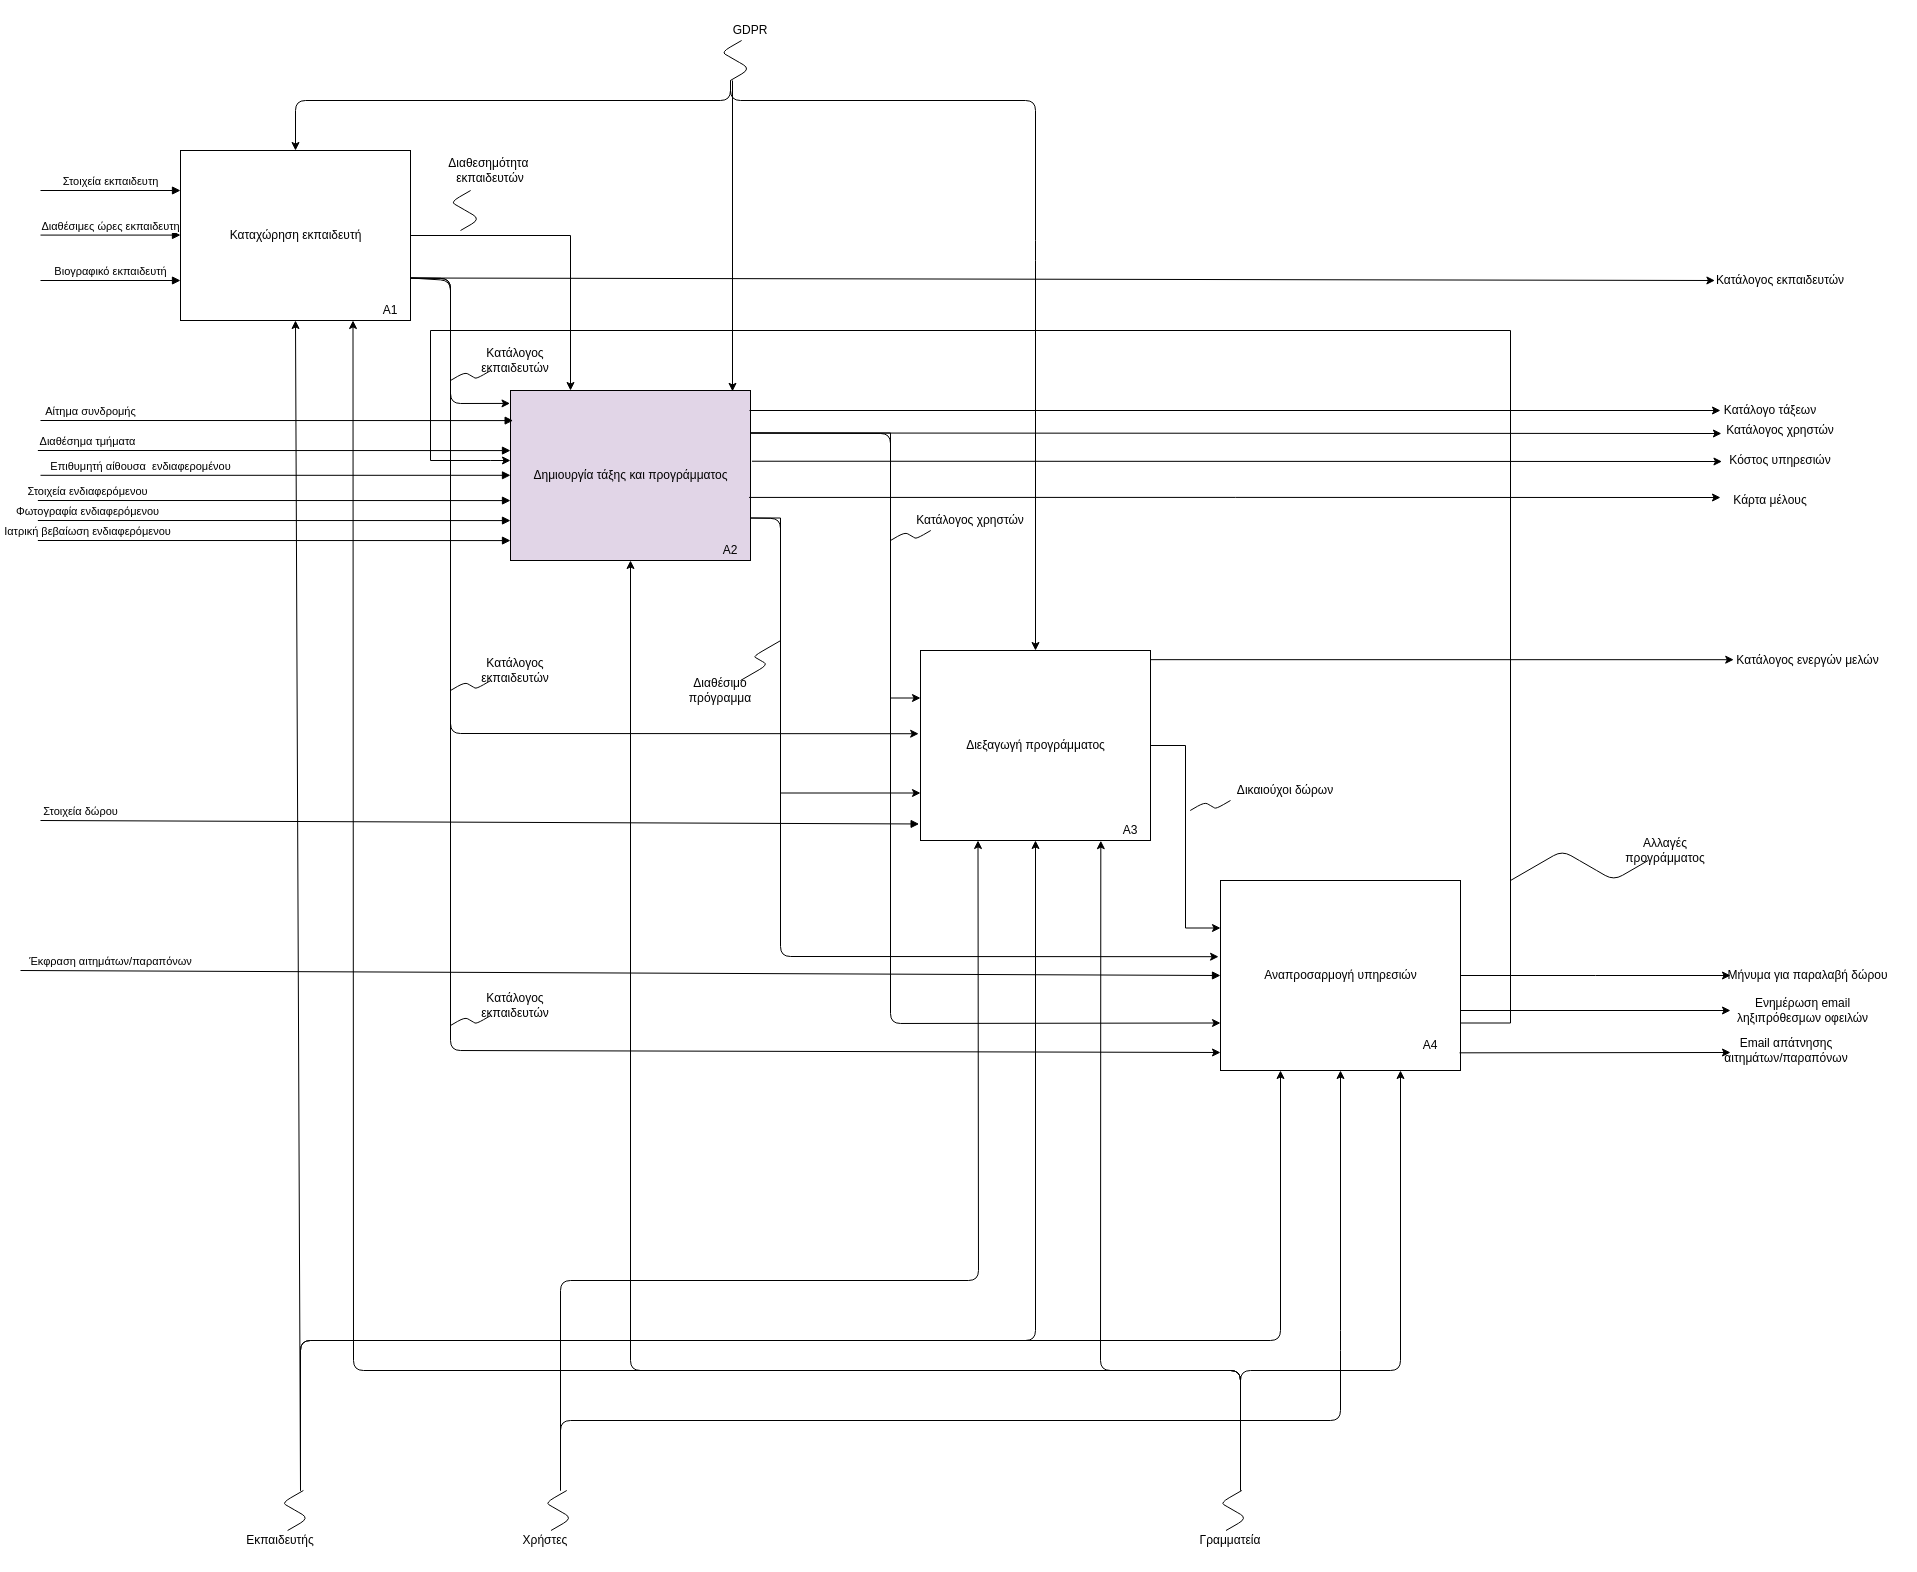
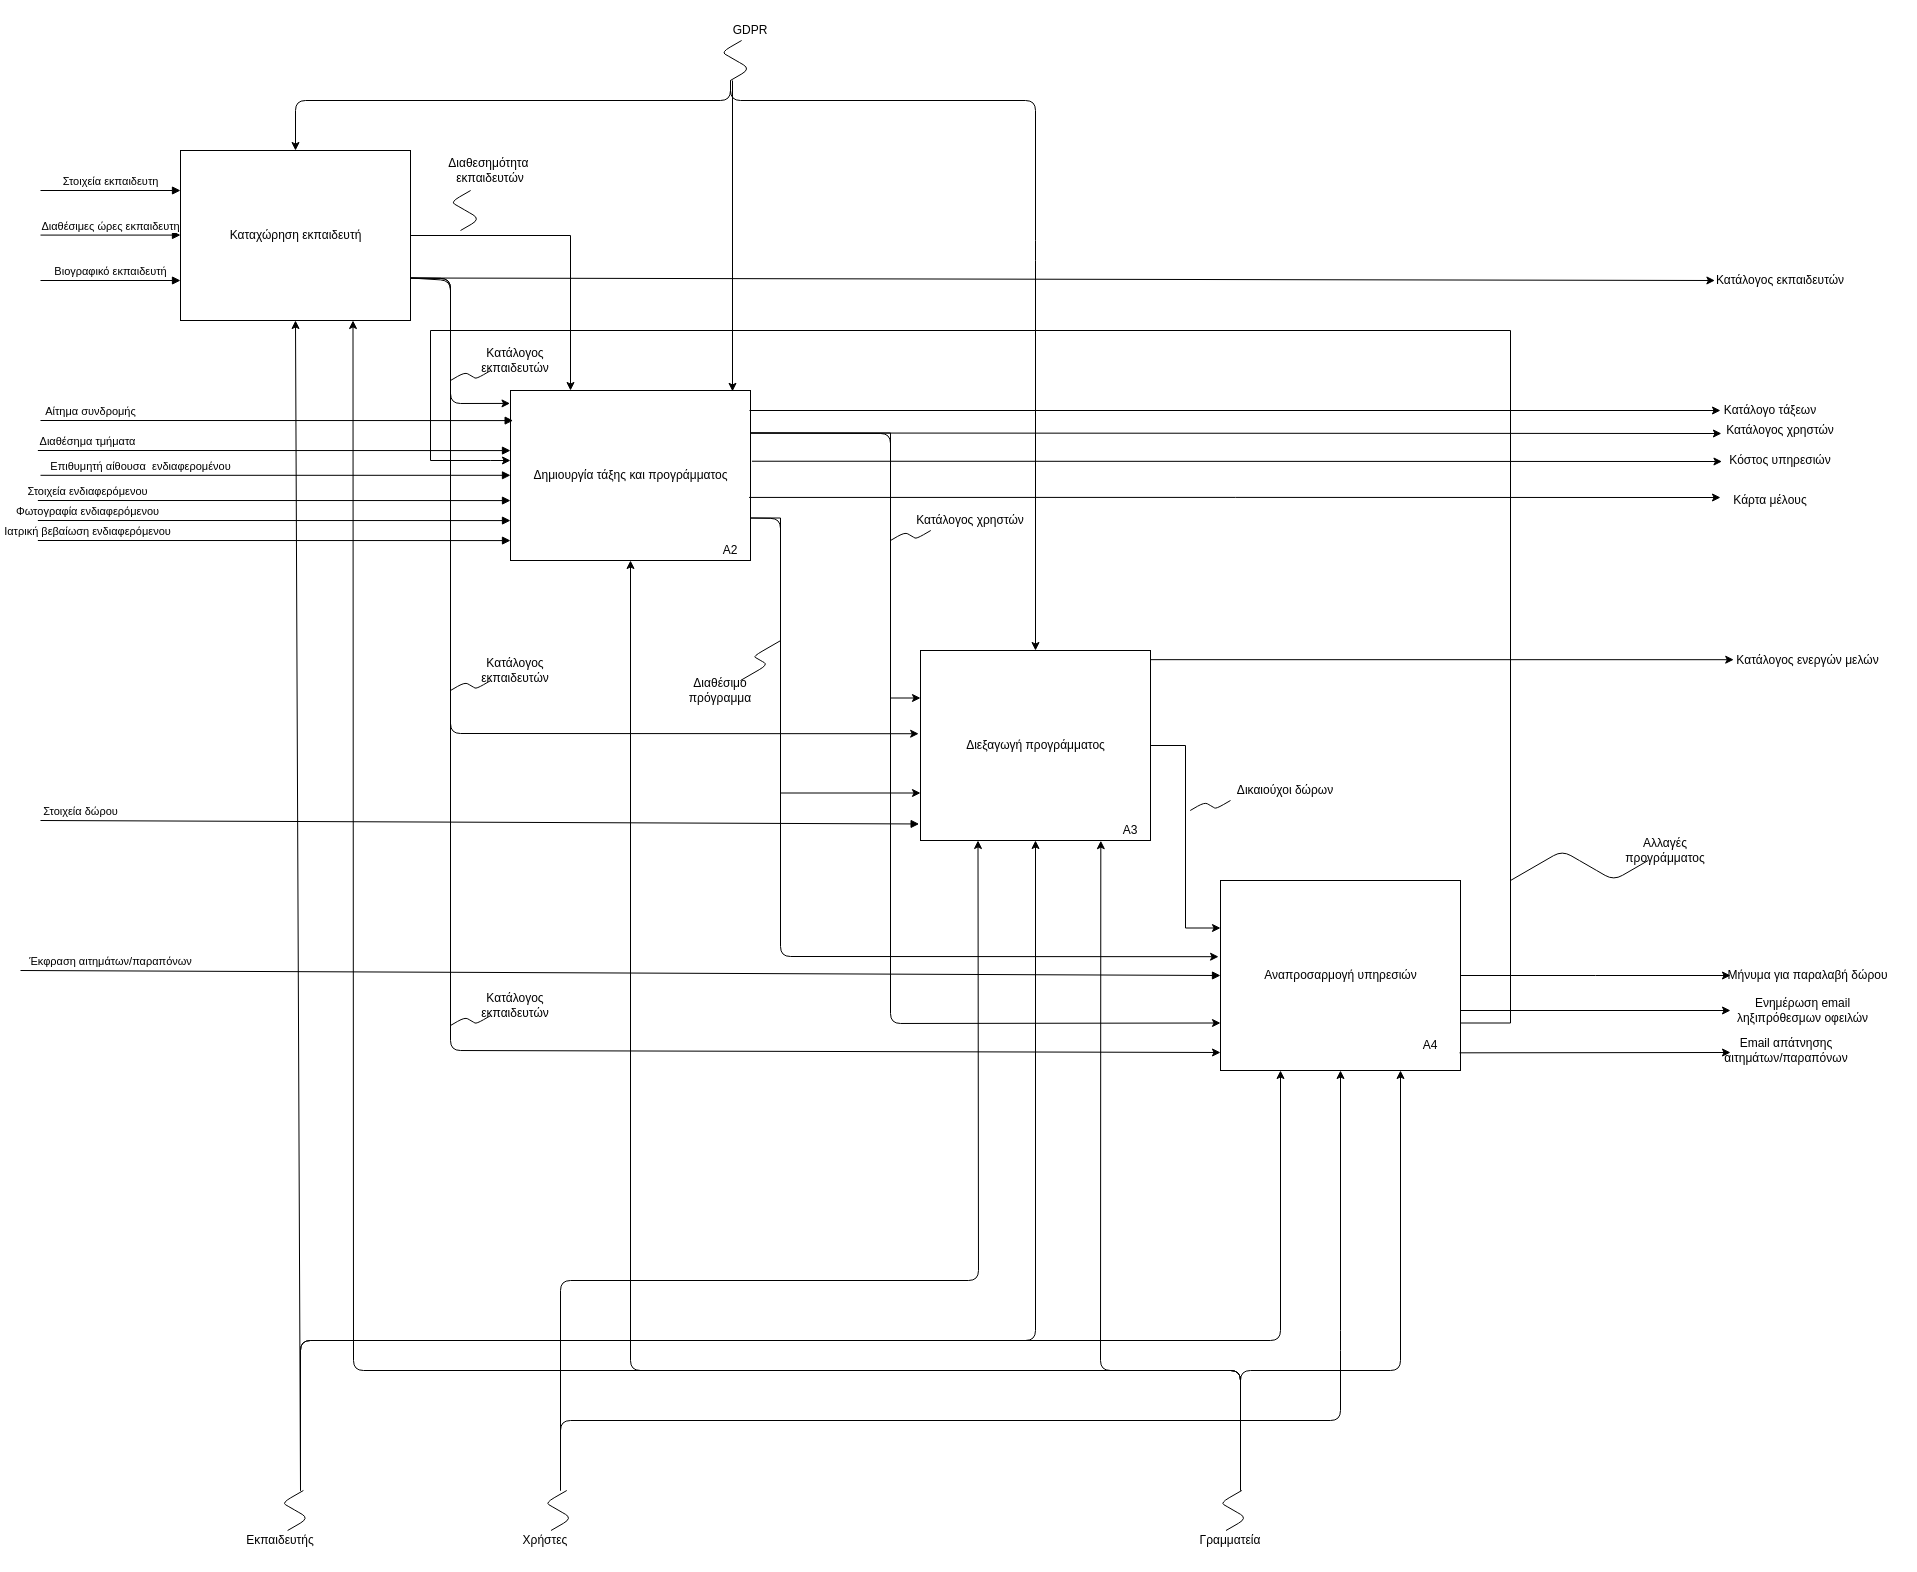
(391, 311) -> none
(631, 476) -> (631, 476)
